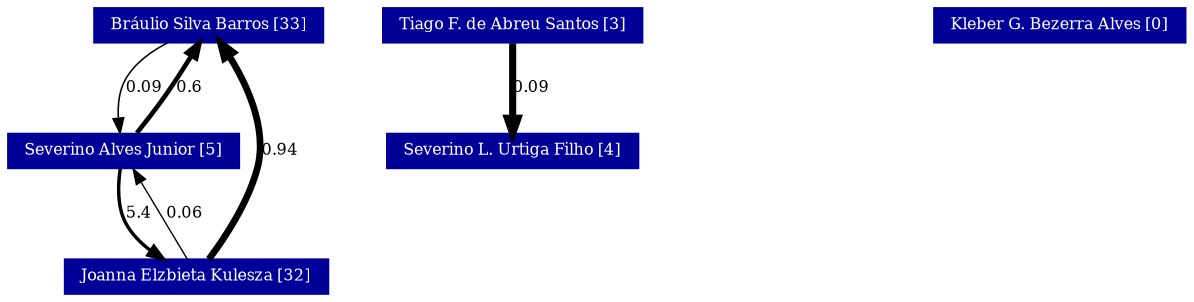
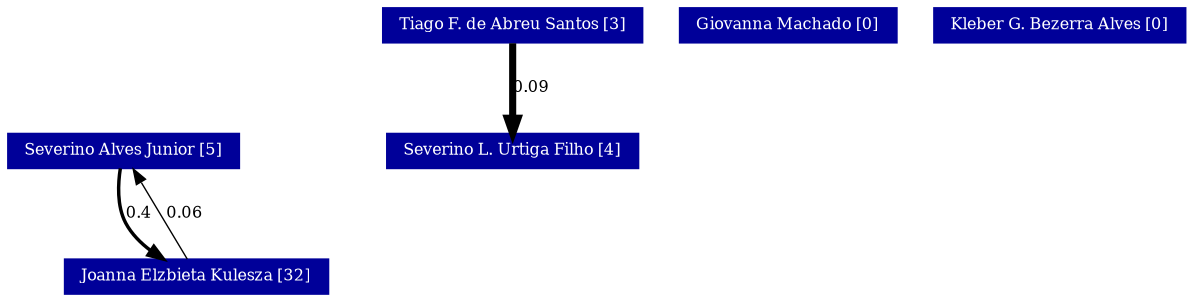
(209, 25) -> none
none -> (788, 25)
(139, 214) -> (139, 214)
